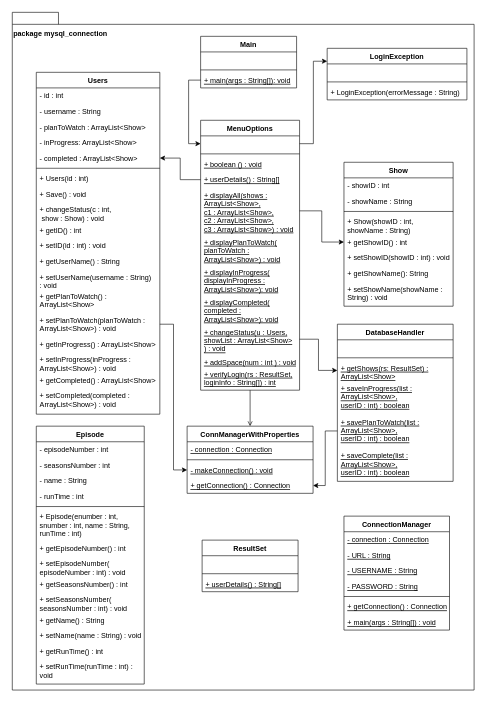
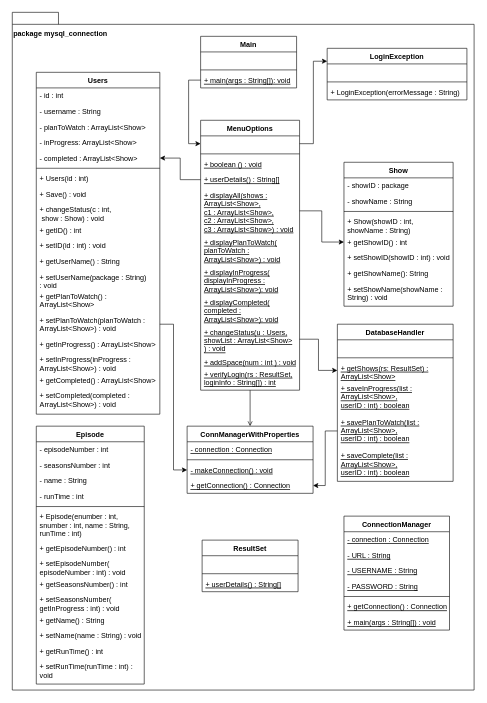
(371, 186) -> (380, 186)
(99, 277) -> (97, 277)
(77, 600) -> (77, 600)
